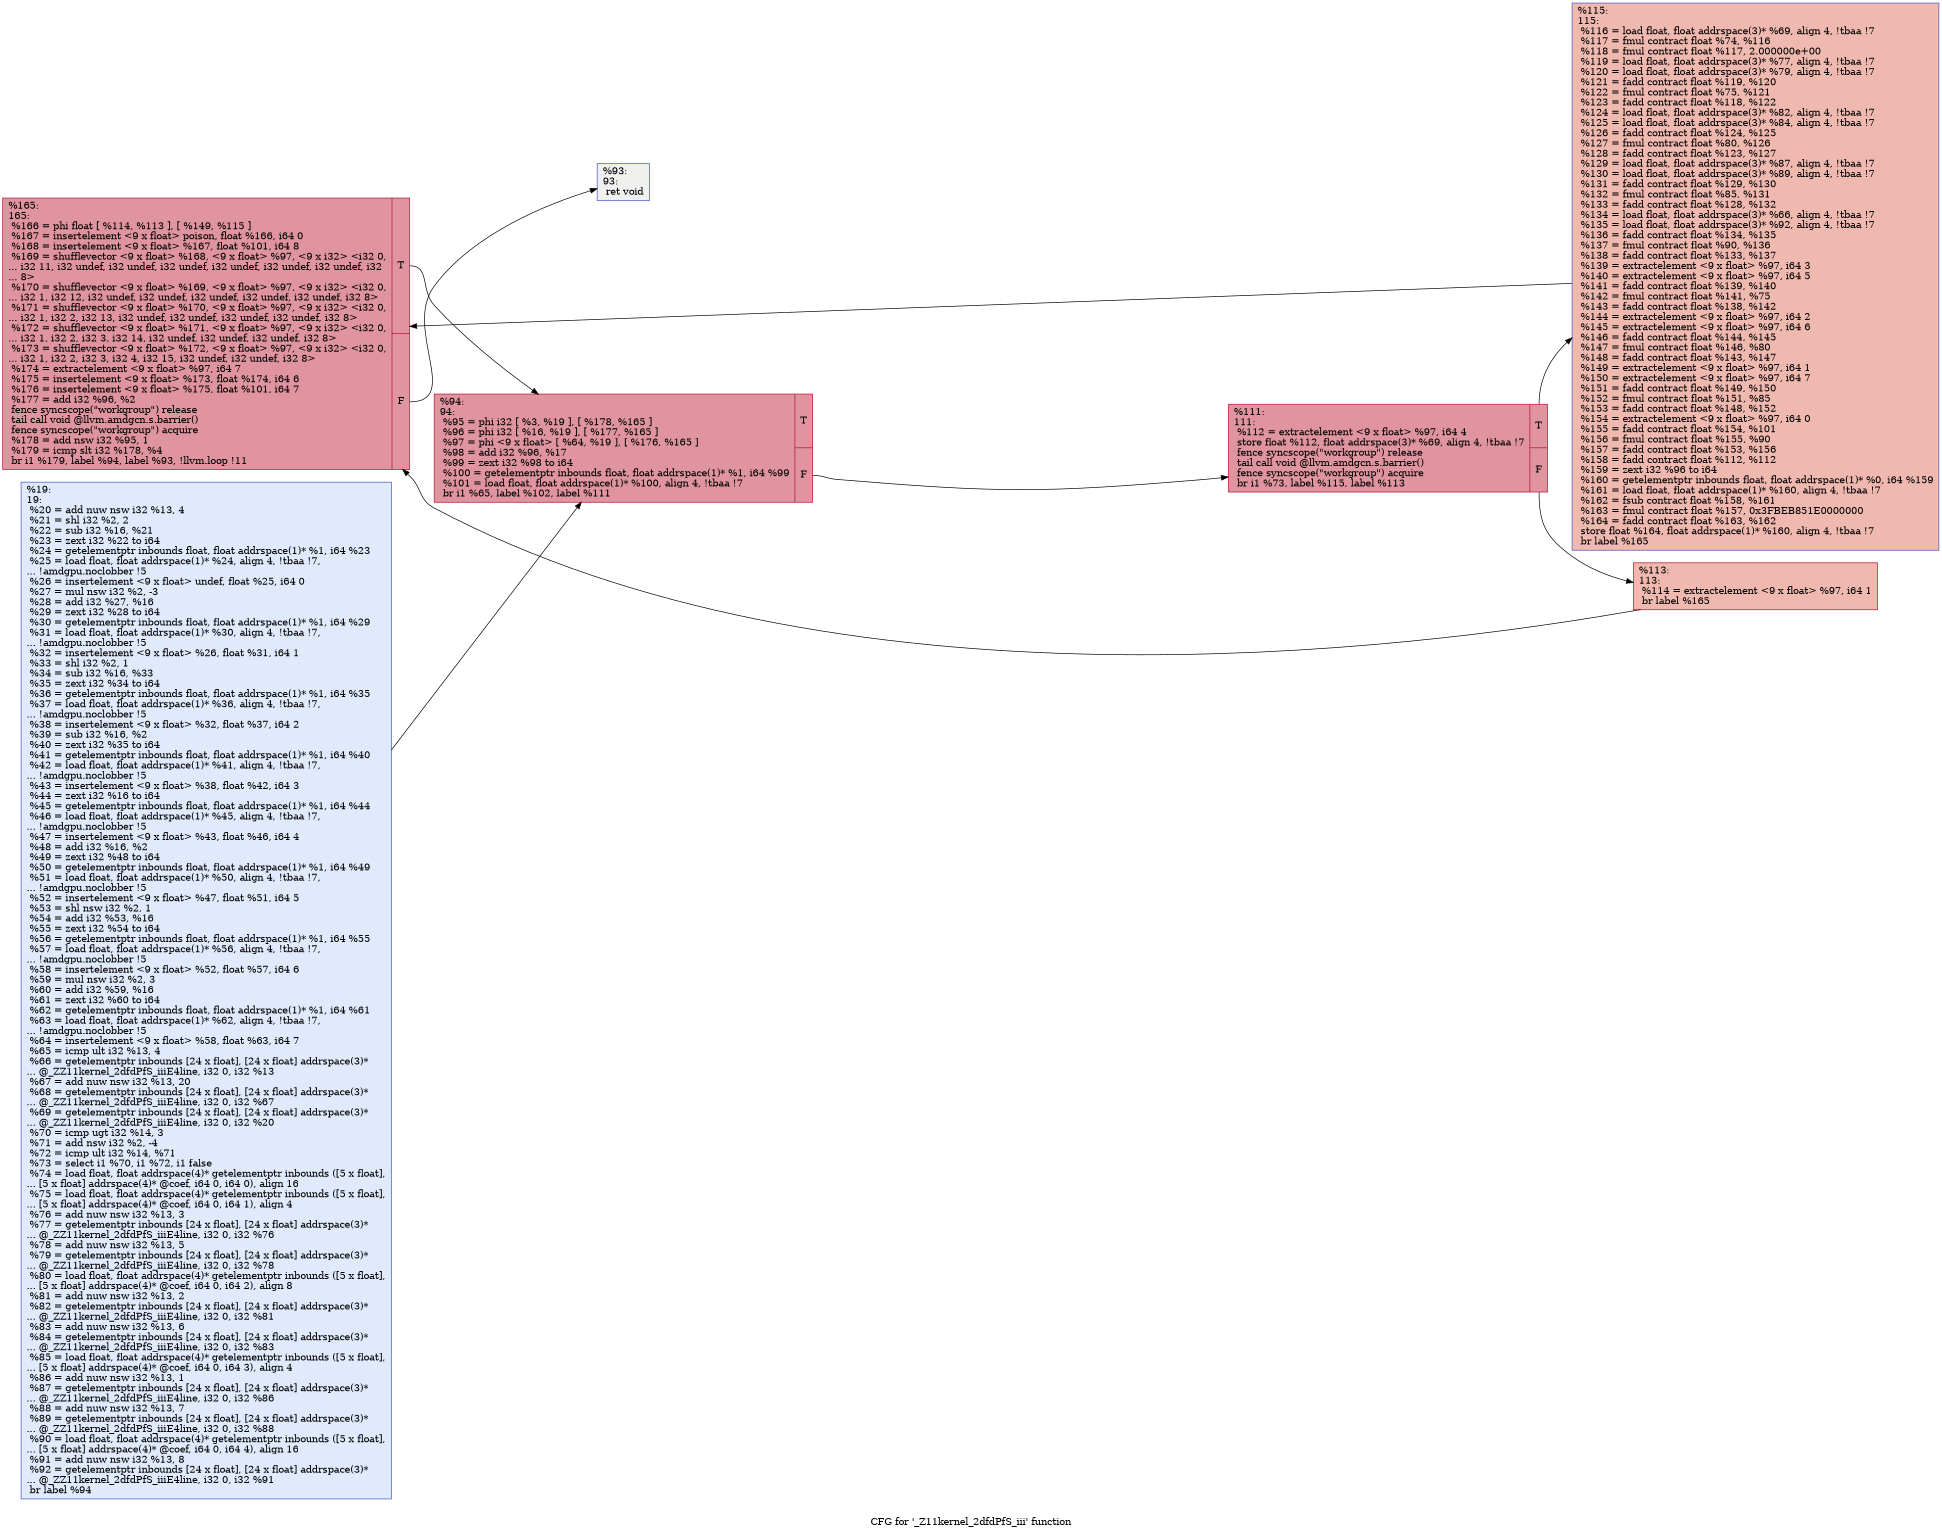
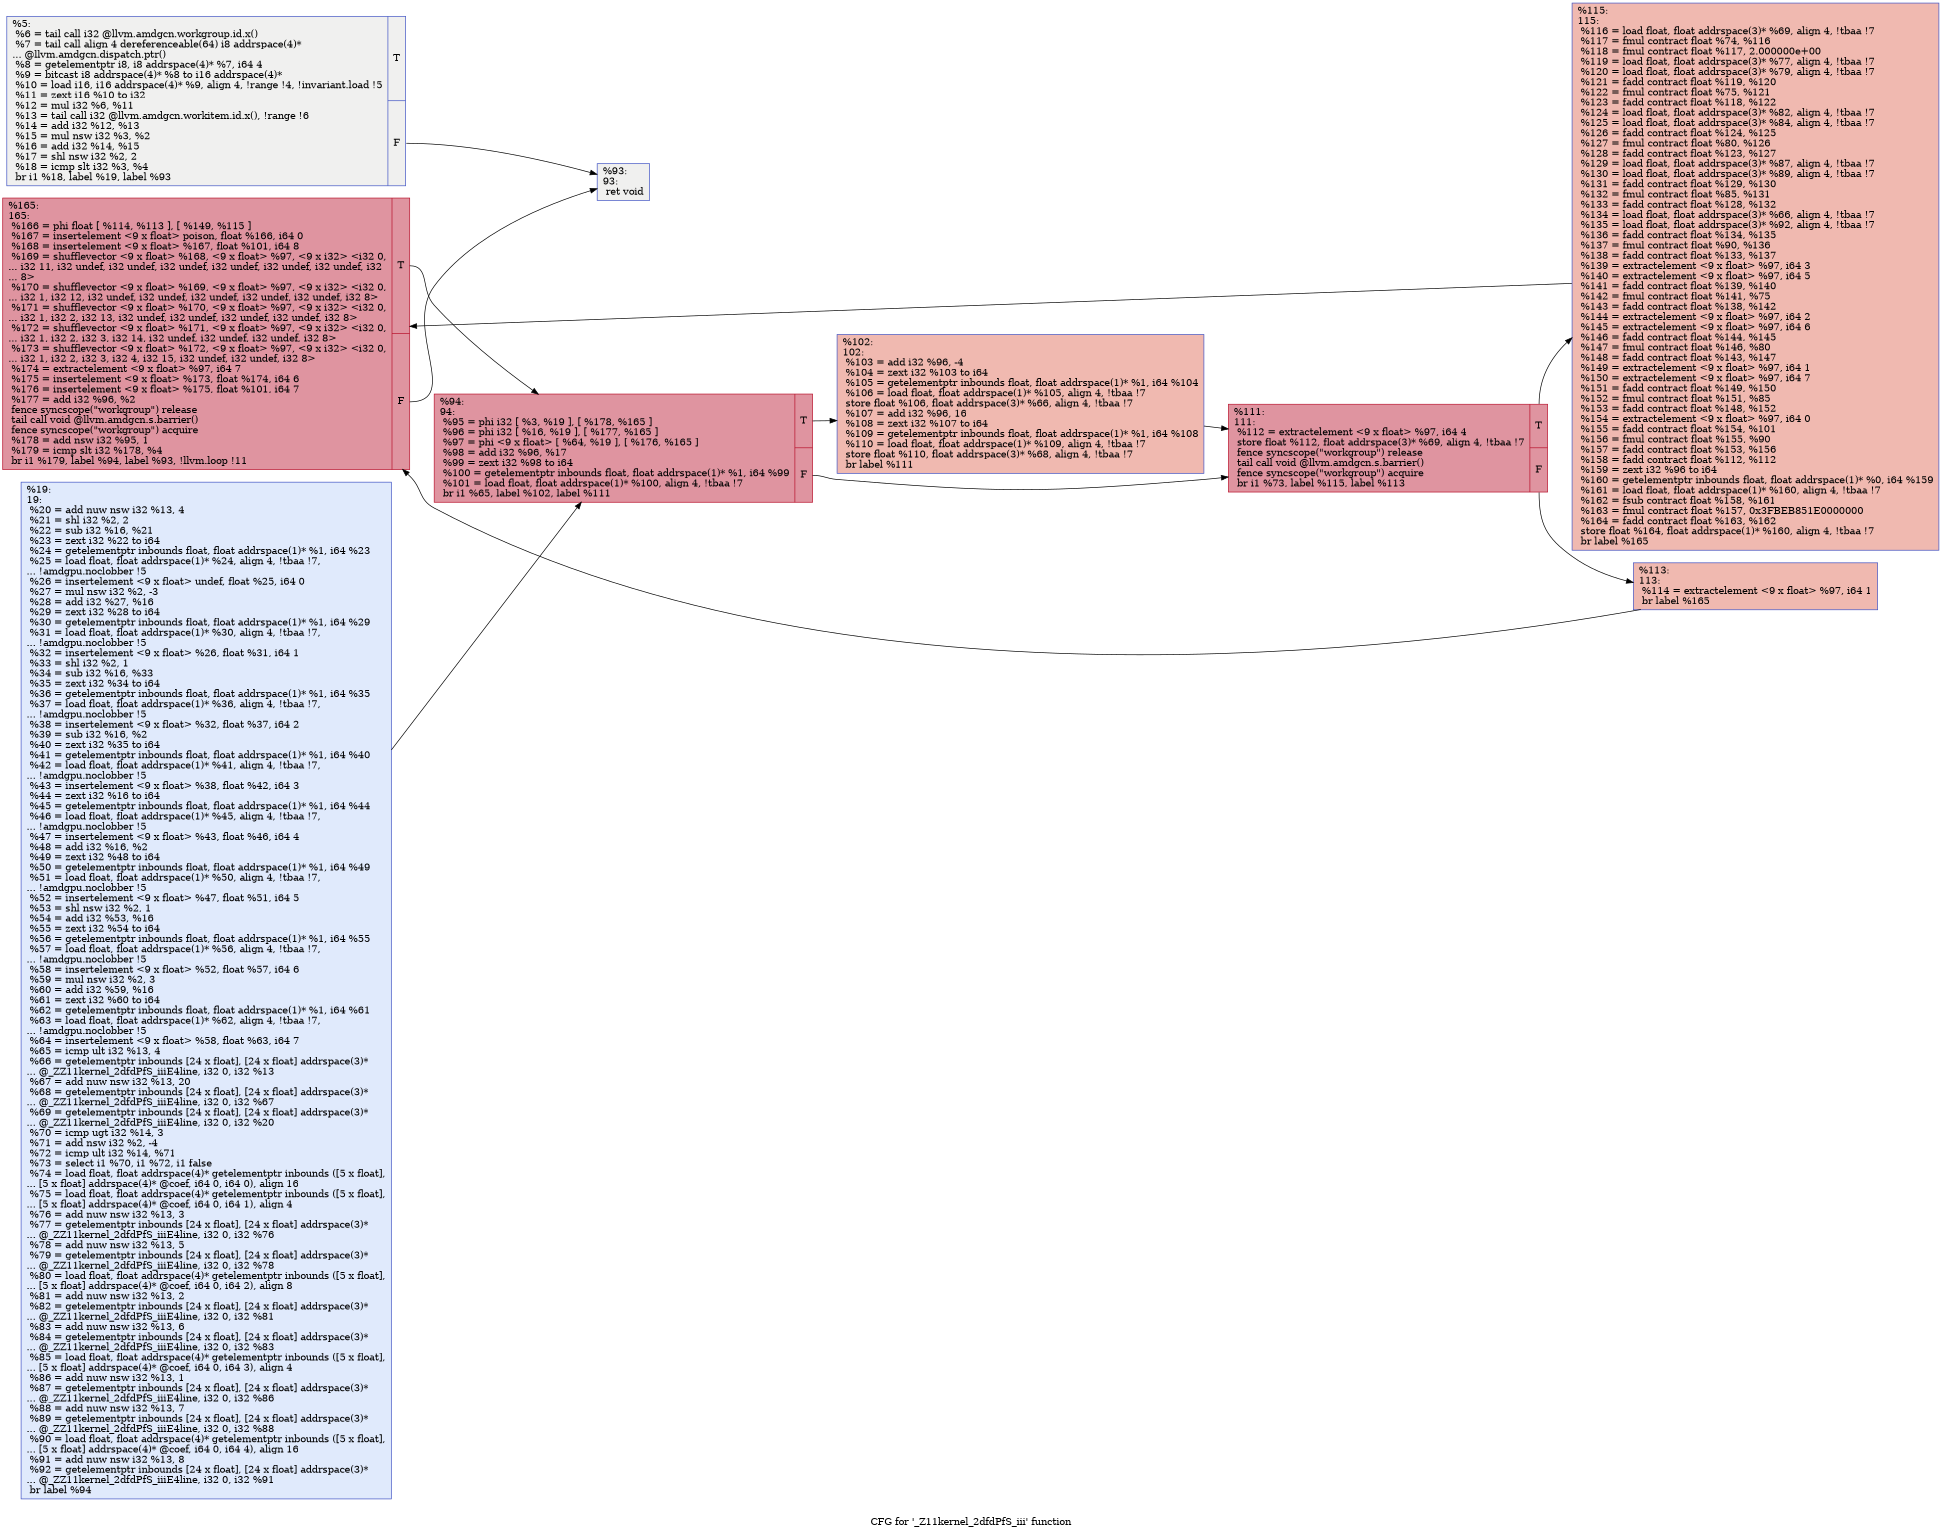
none -> (206, 101)
none -> (1020, 404)
(1755, 586) -> (1755, 586)
